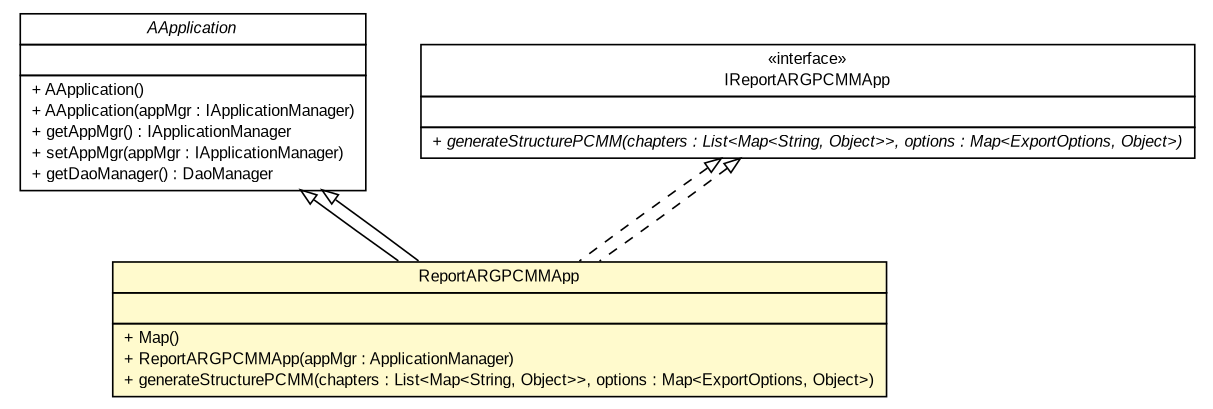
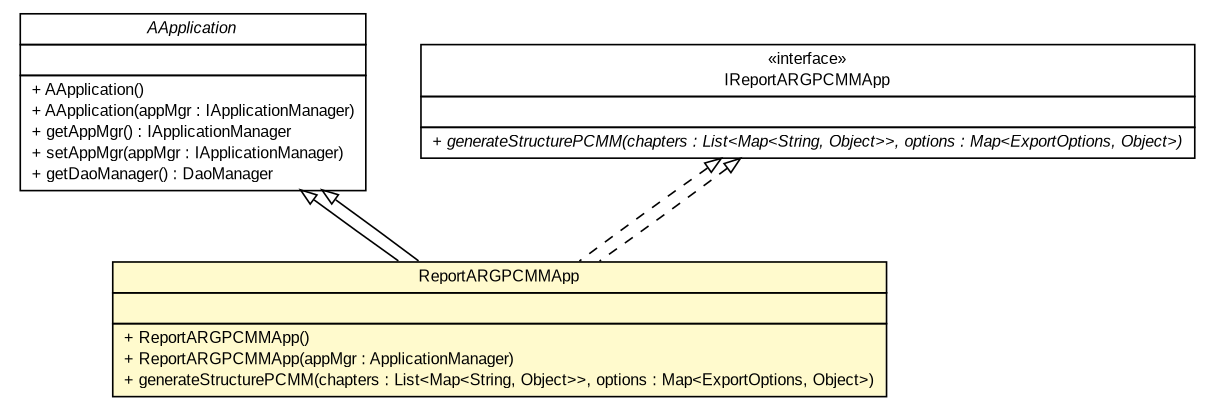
(152, 338) -> (217, 338)
